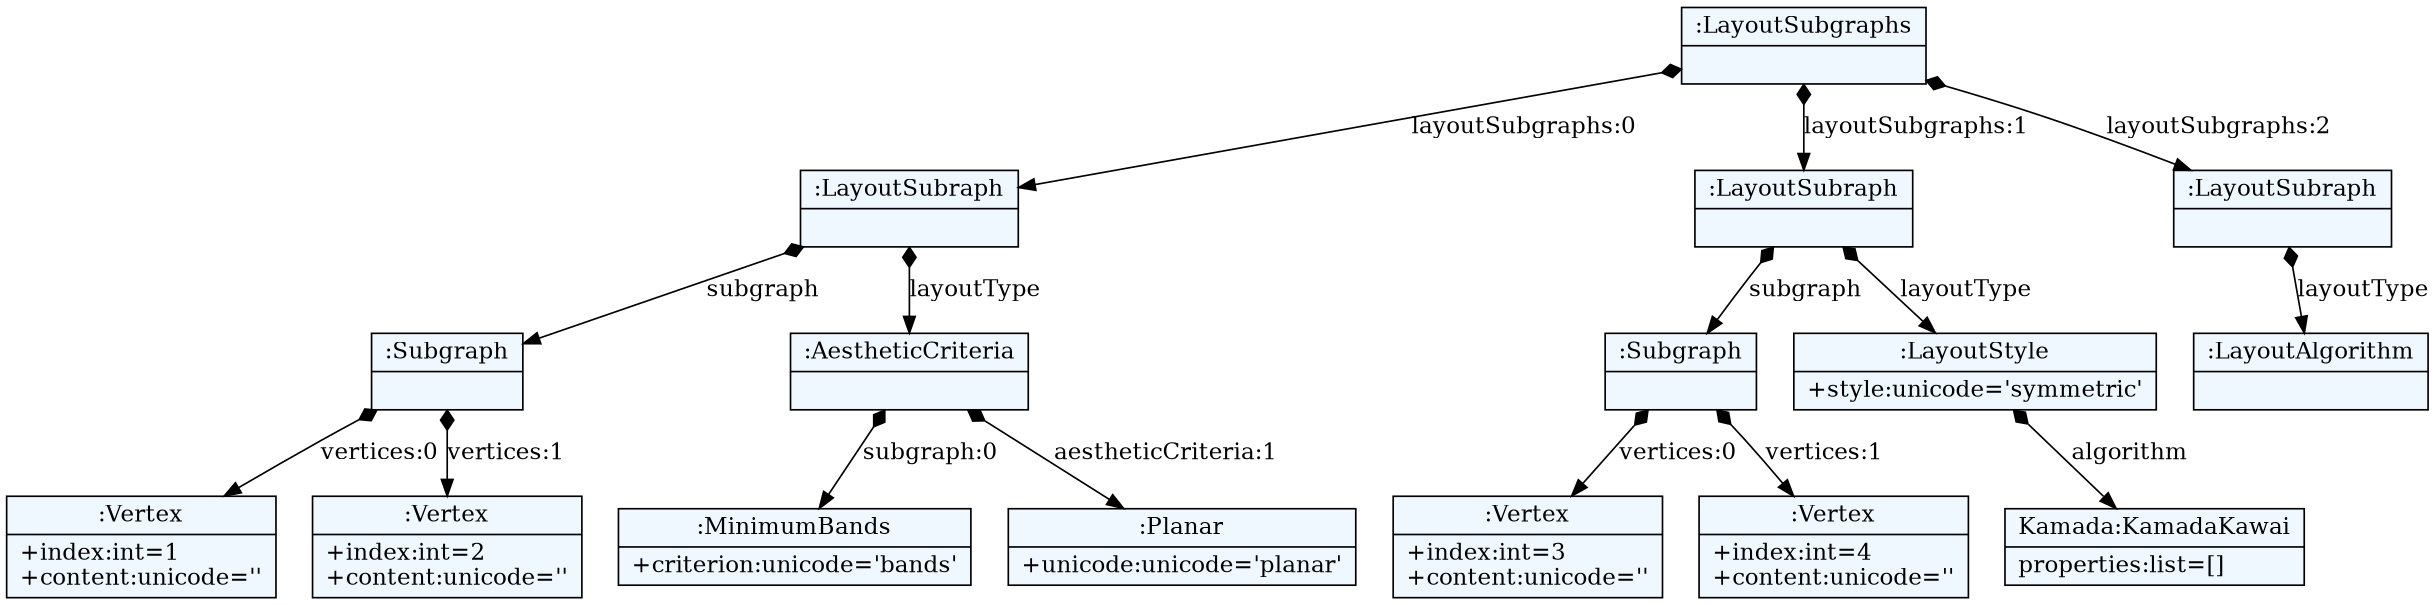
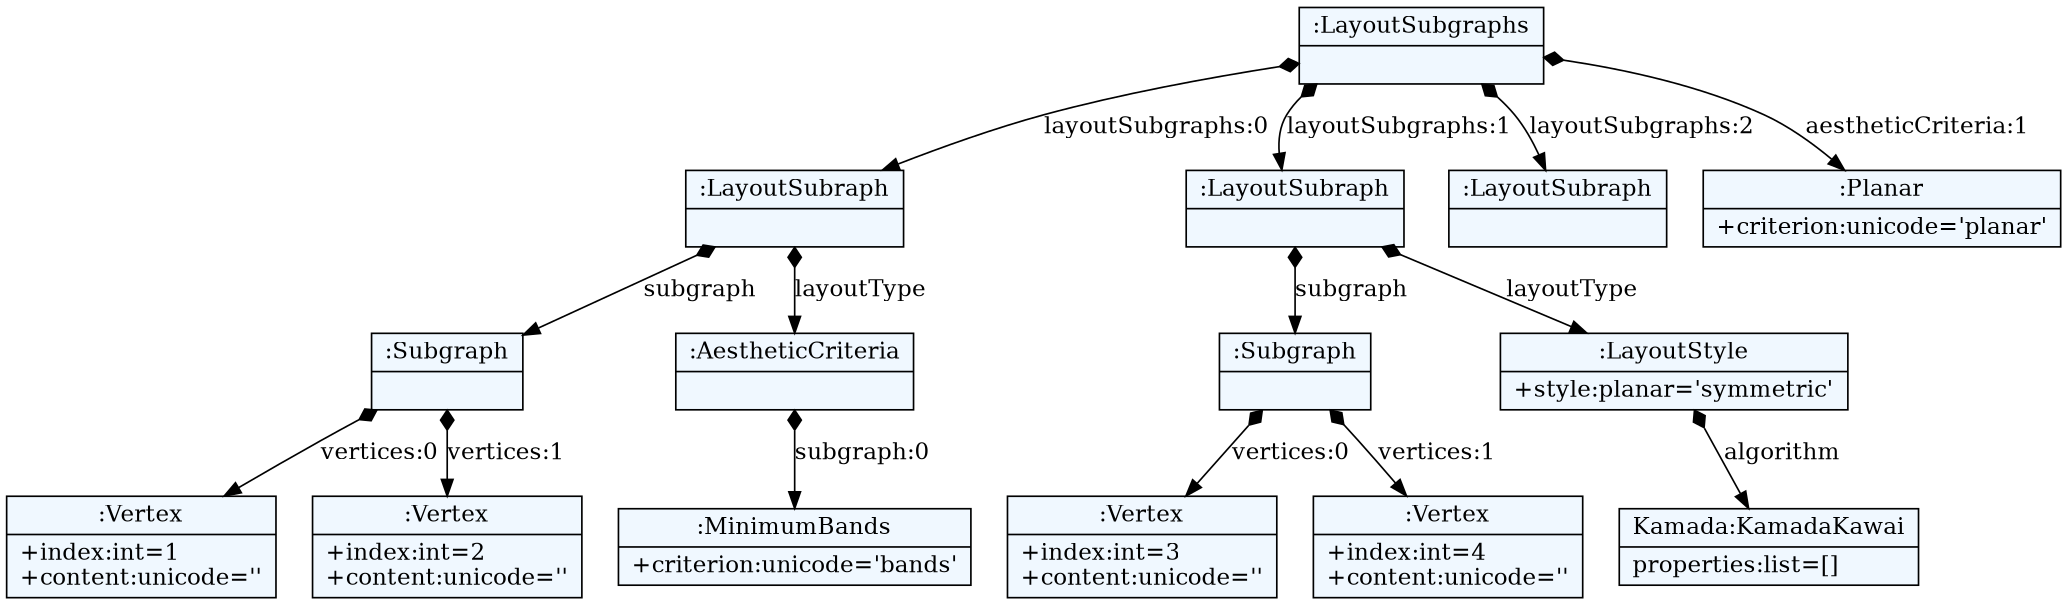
(2311, 372) -> none
(1975, 390) -> (1674, 390)
(1047, 460) -> (1705, 92)
(1182, 565) -> (1882, 227)
